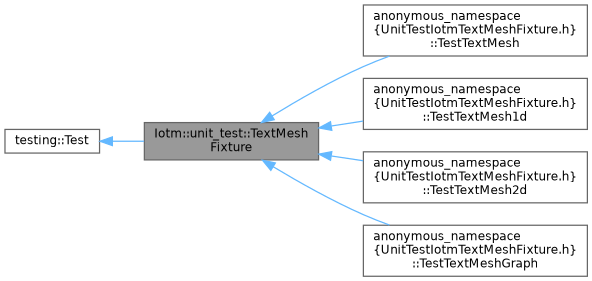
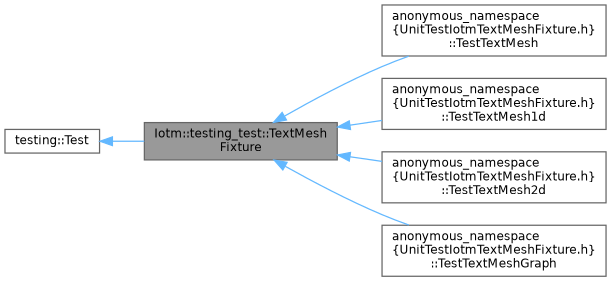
(231, 141) -> (241, 141)
